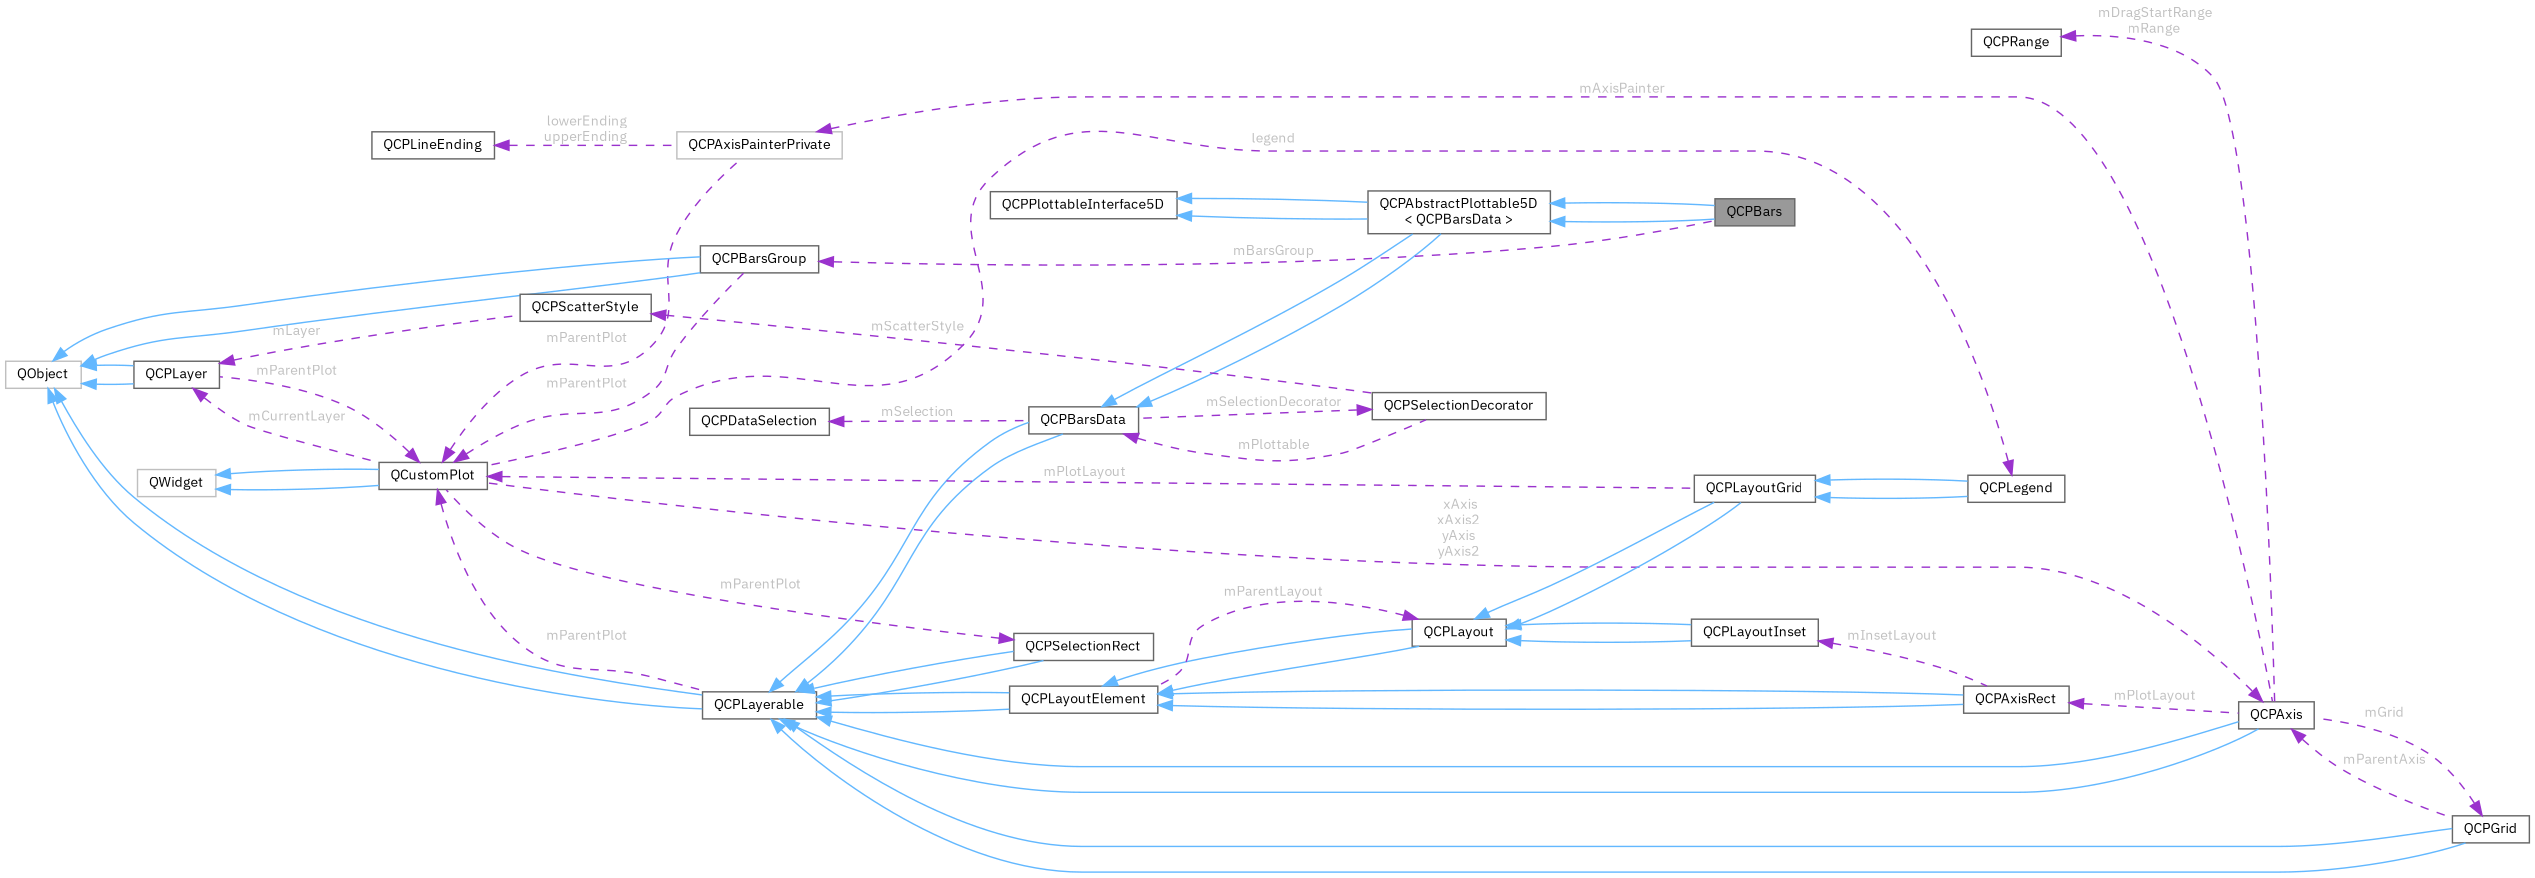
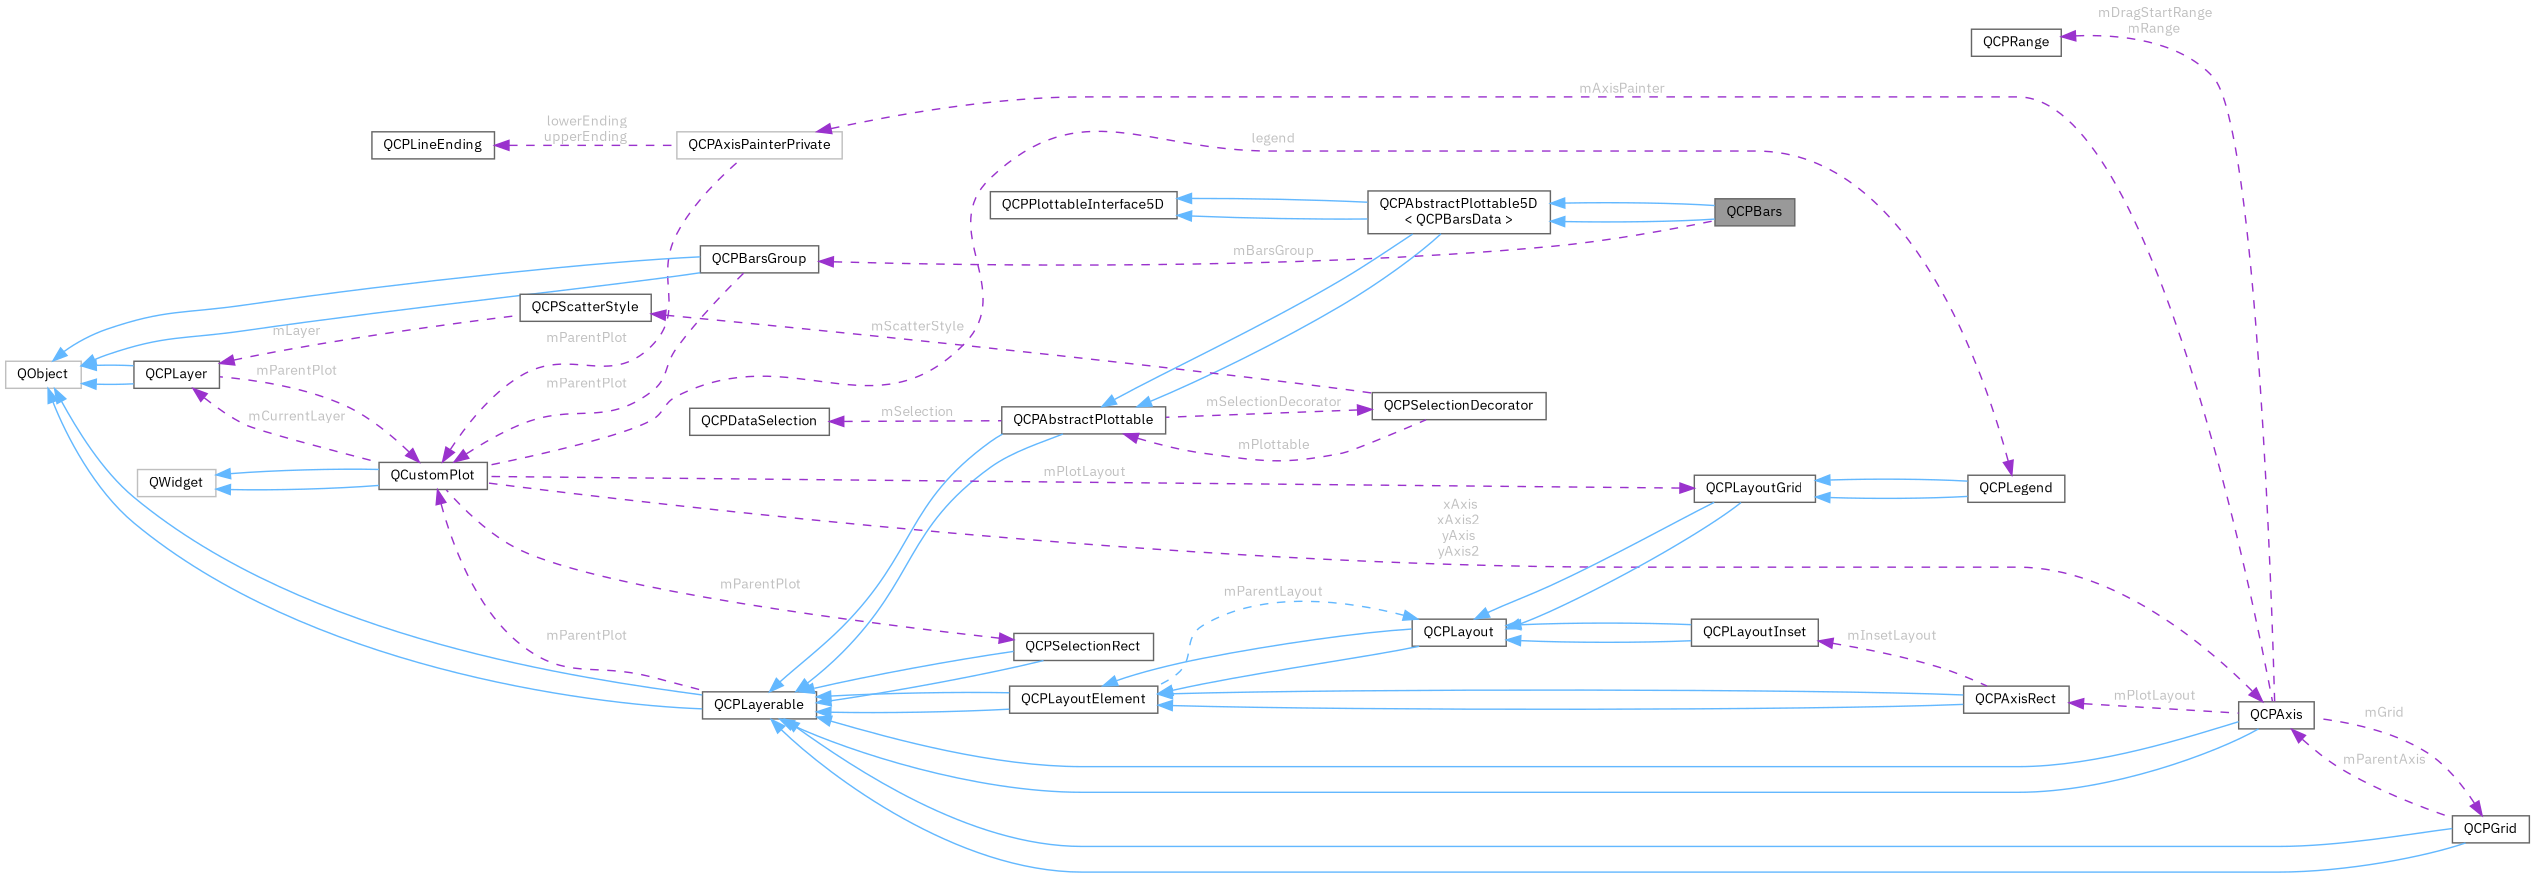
(1084, 420) -> (1084, 420)
(1098, 482) -> (1084, 482)
(1262, 605) -> (1262, 605)
